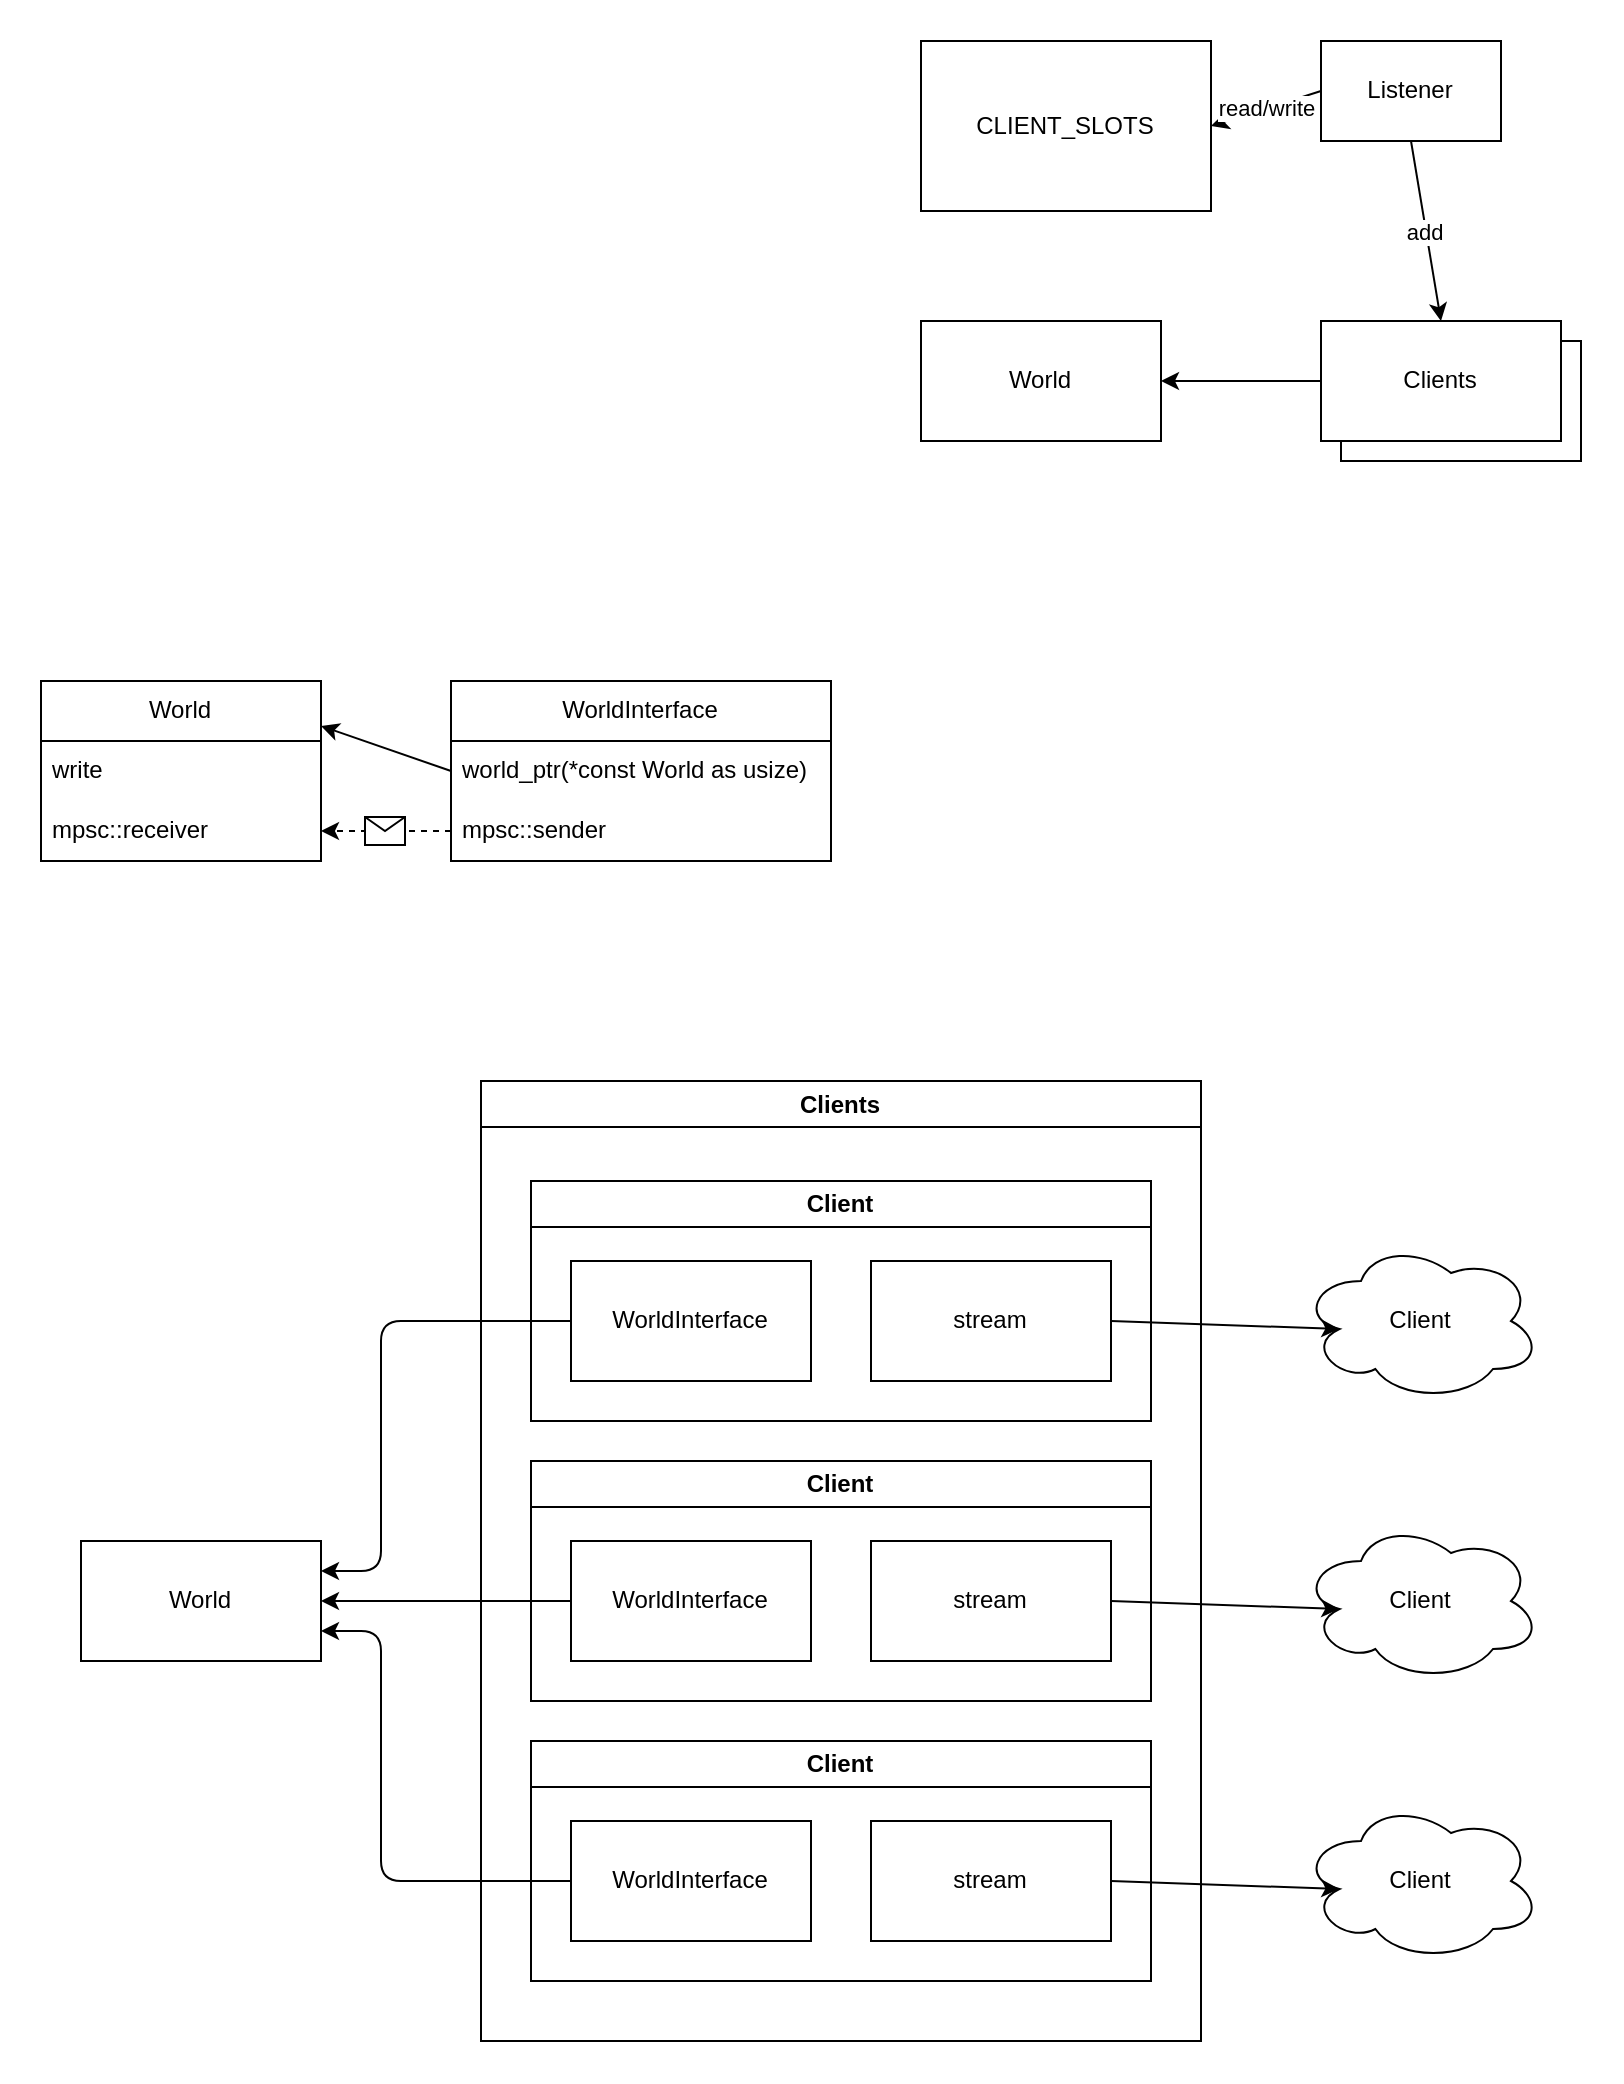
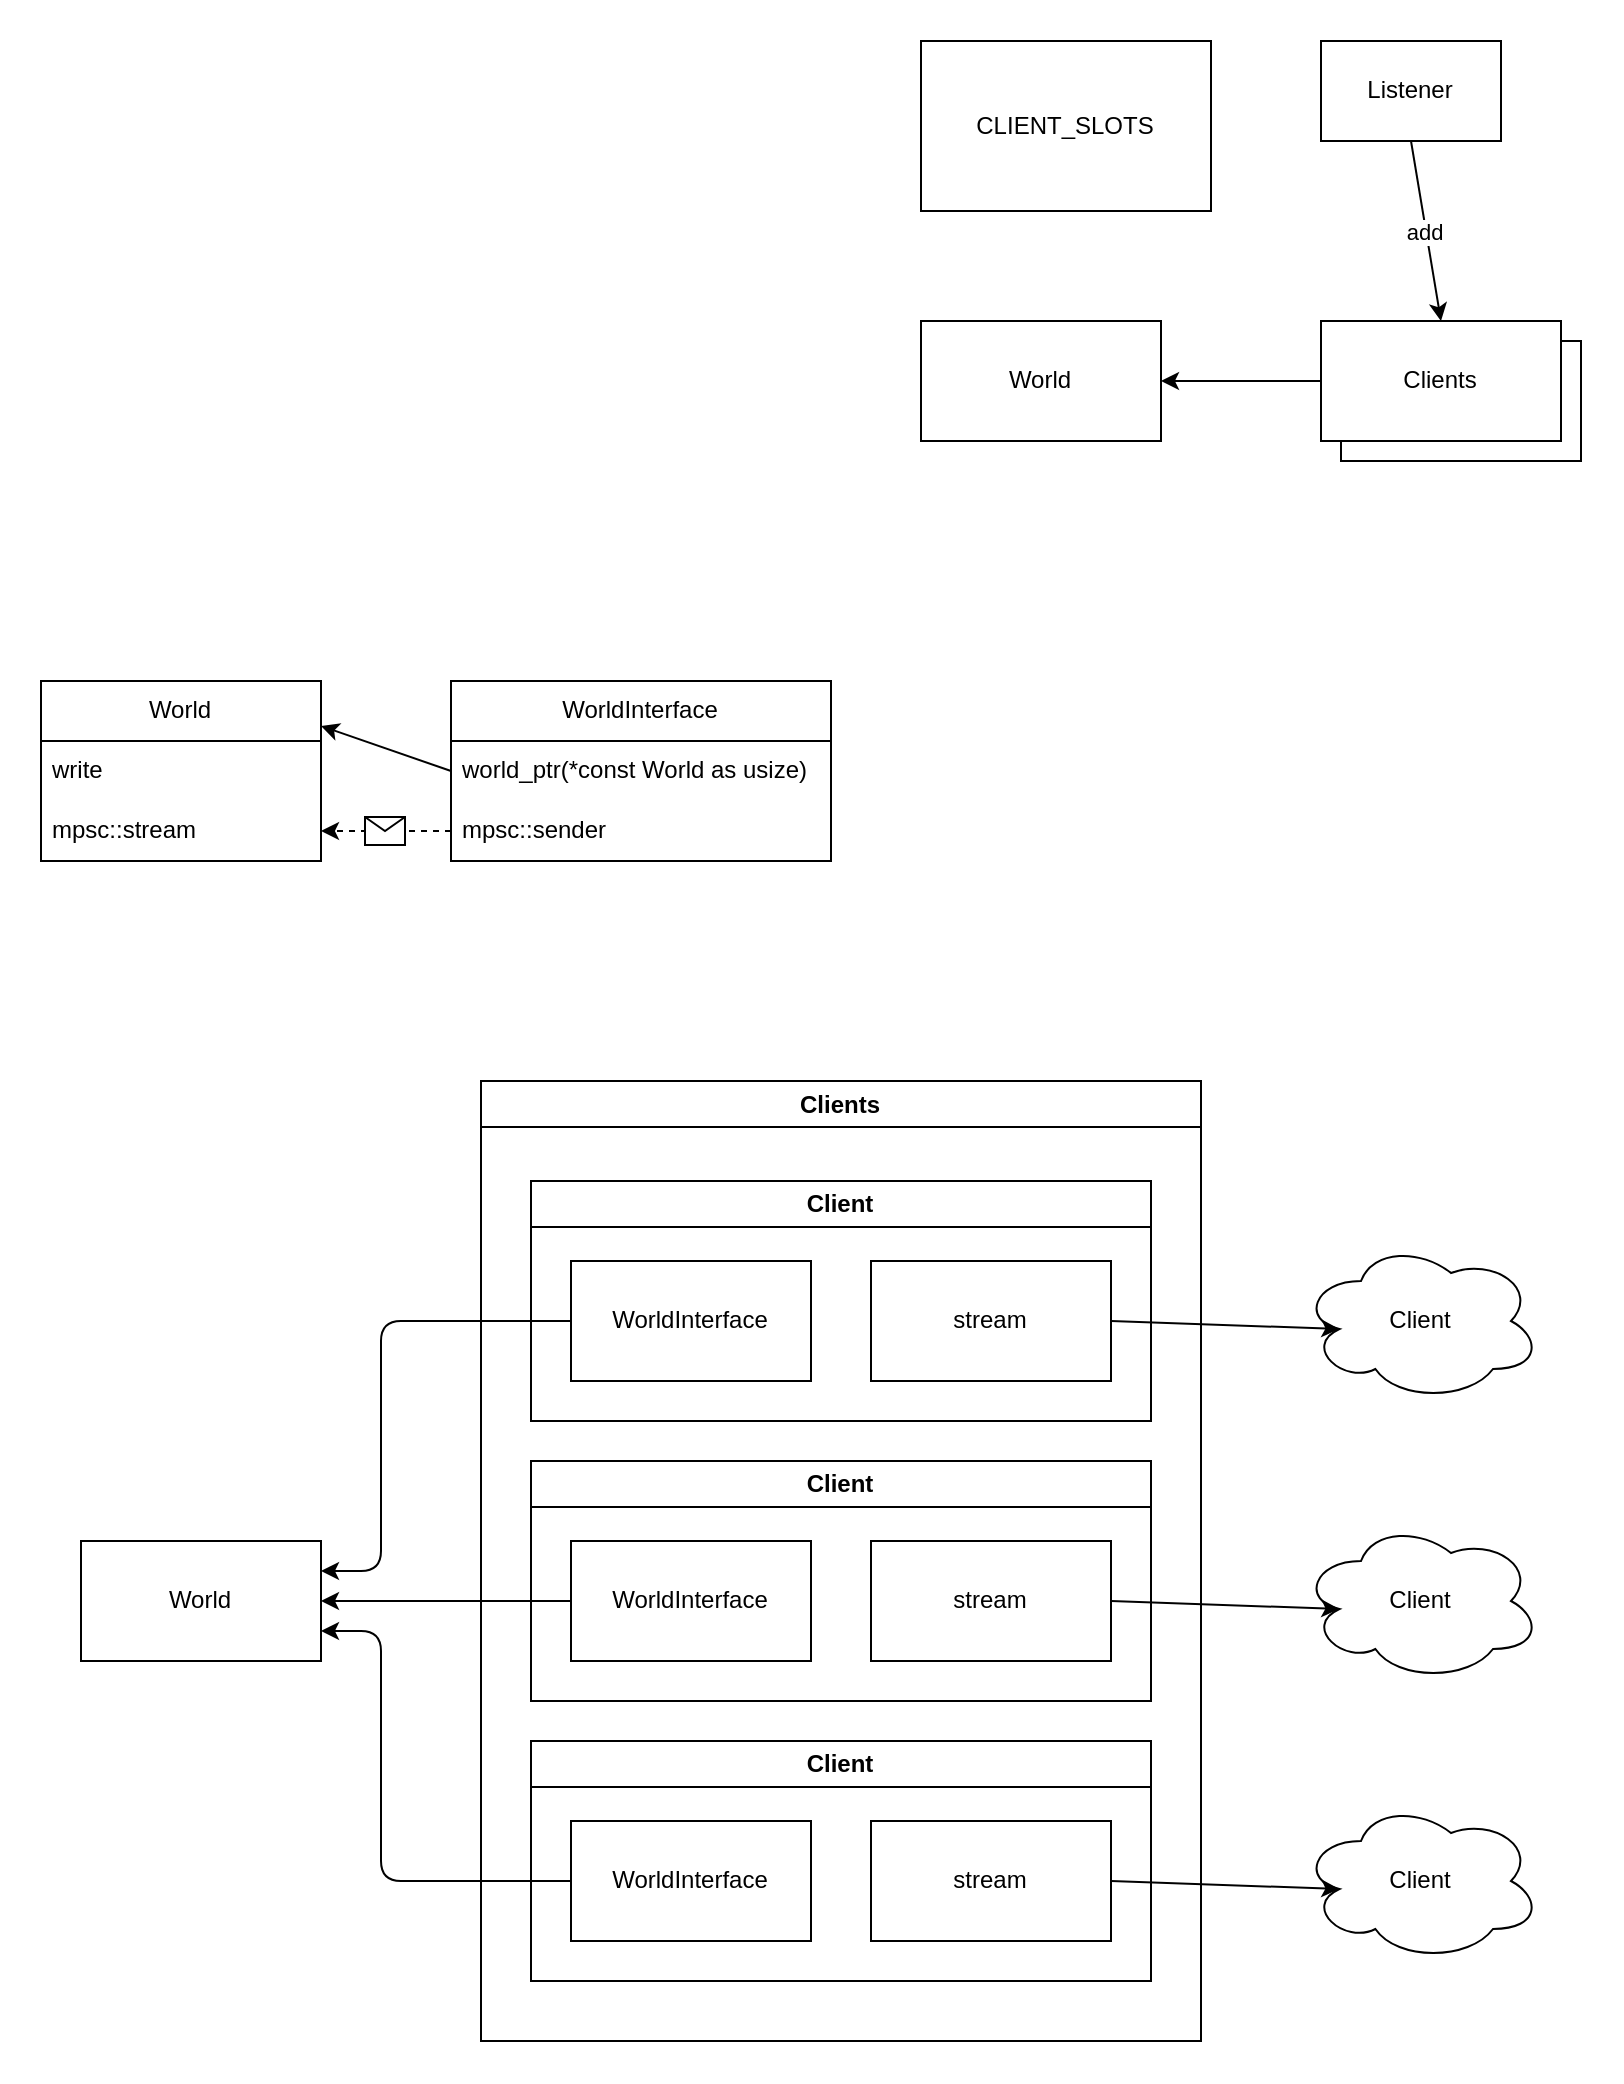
(1281, 104) -> none
(138, 831) -> (127, 831)
